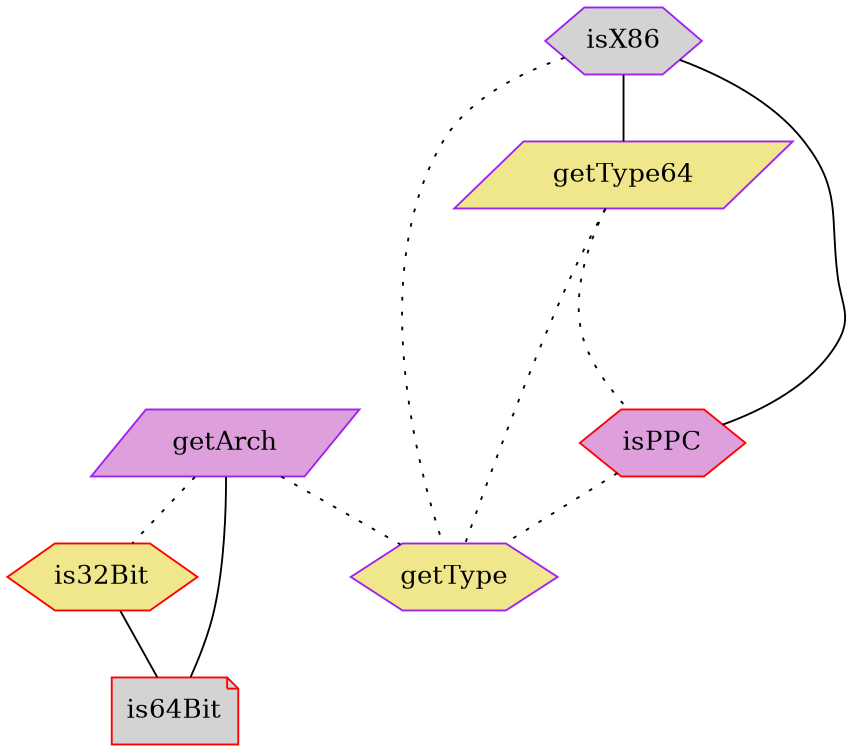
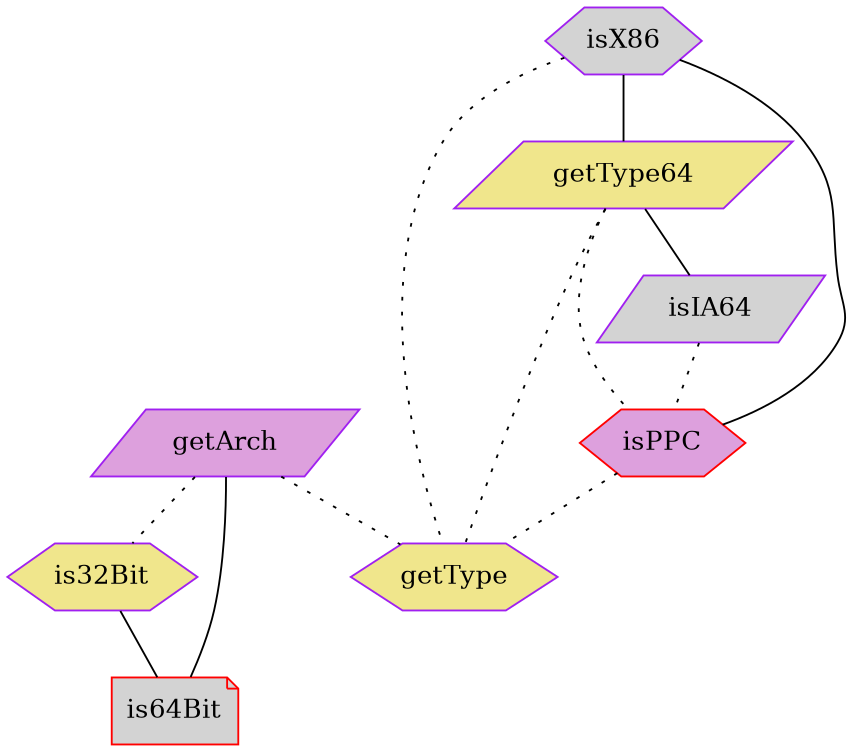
none -> (711, 309)
(102, 577) -> (102, 577)
